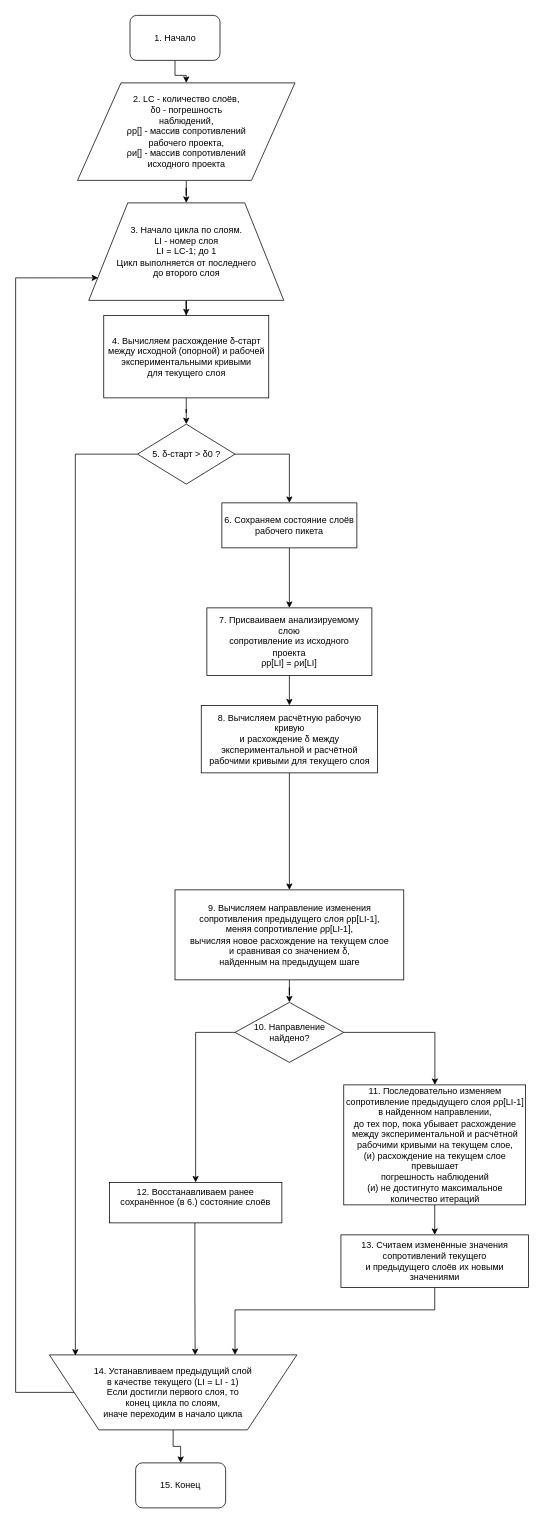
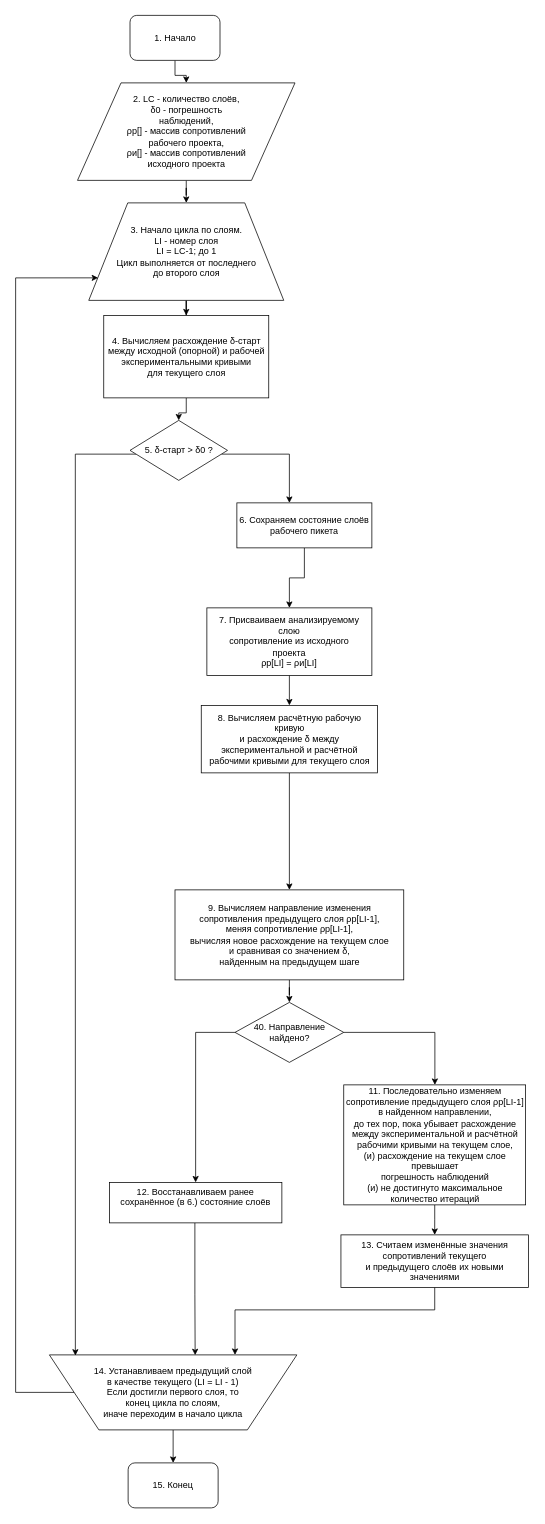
(186, 454) -> (179, 450)
(289, 525) -> (304, 525)
(290, 1032) -> (290, 1032)
(180, 1485) -> (173, 1485)
